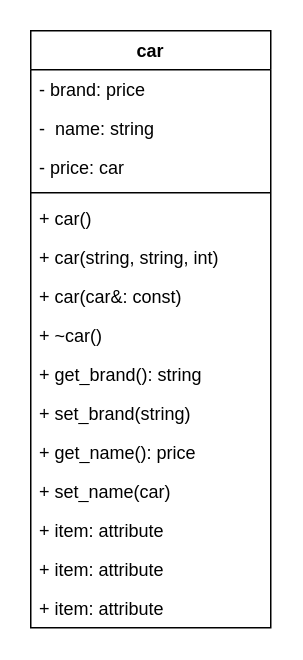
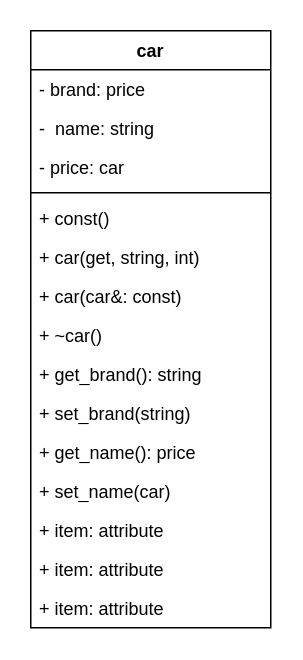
(73, 220) -> (83, 220)
(152, 259) -> (139, 259)
